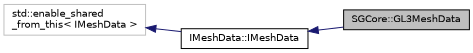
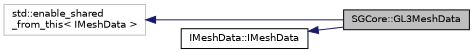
(169, 30) -> (250, 20)
